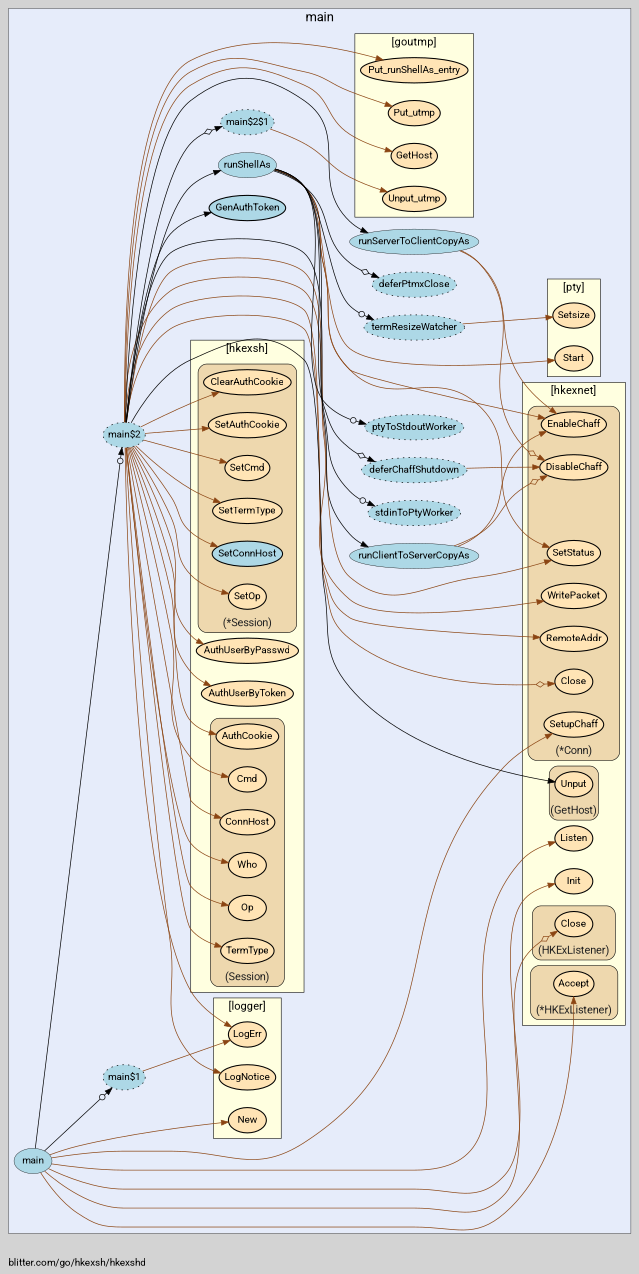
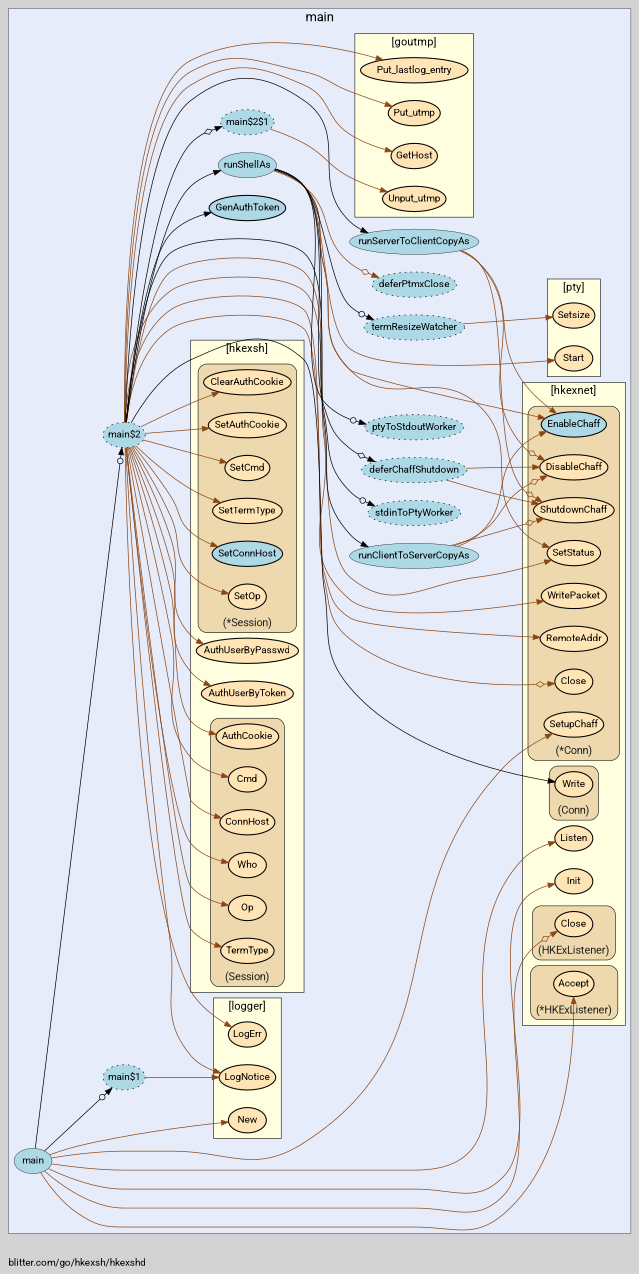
(414, 70) -> (414, 70)
(324, 215) -> (324, 215)
(574, 424) -> (574, 424)
none -> (574, 510)
(574, 784) -> (574, 784)
(574, 811) -> (574, 811)
(183, 1057) -> (179, 1077)
